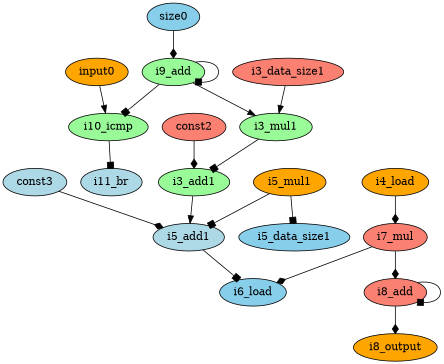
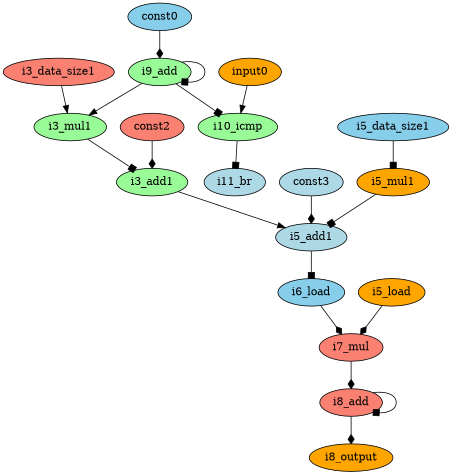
(173, 17) -> (160, 17)
(395, 182) -> (392, 292)
(292, 206) -> (393, 151)
(329, 263) -> (328, 316)
